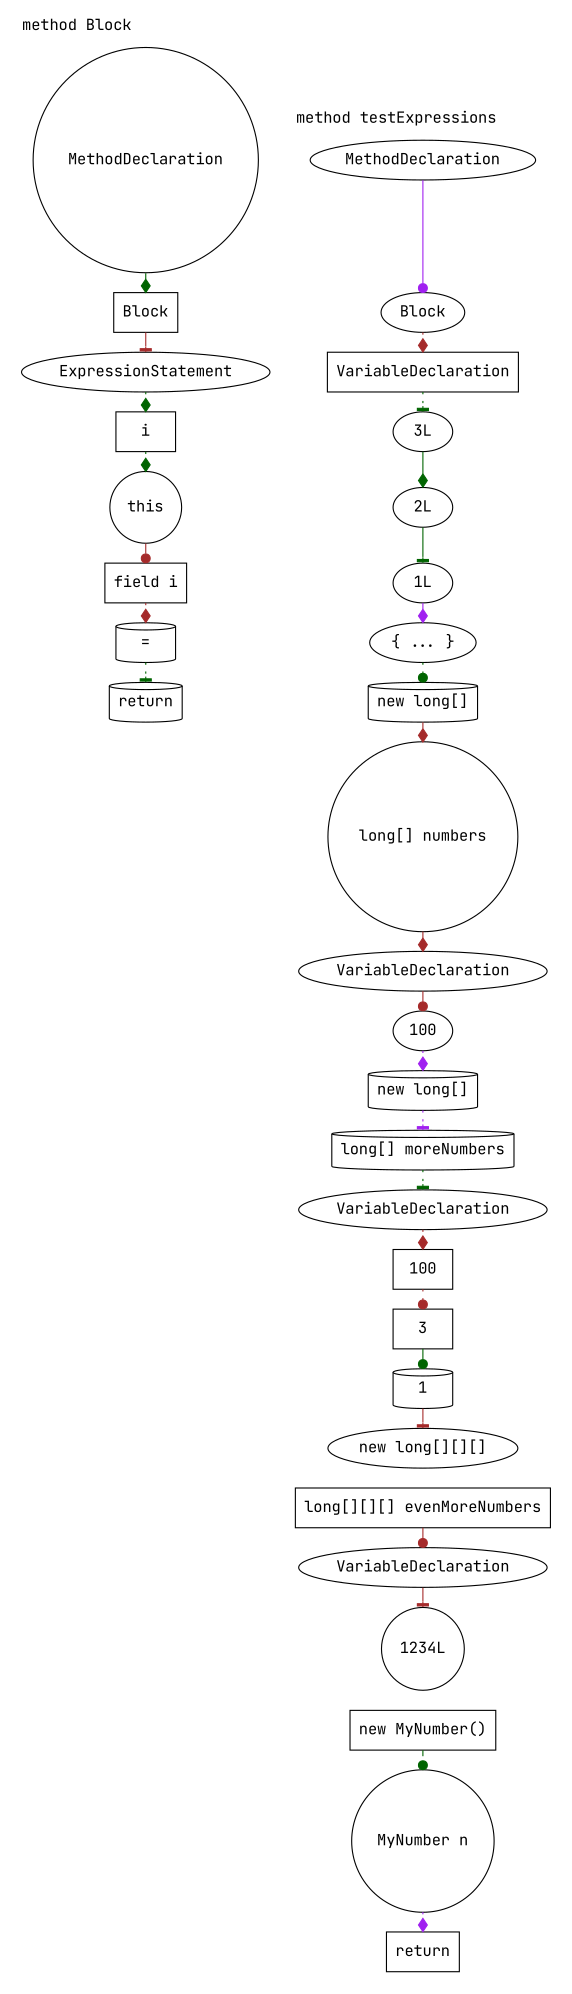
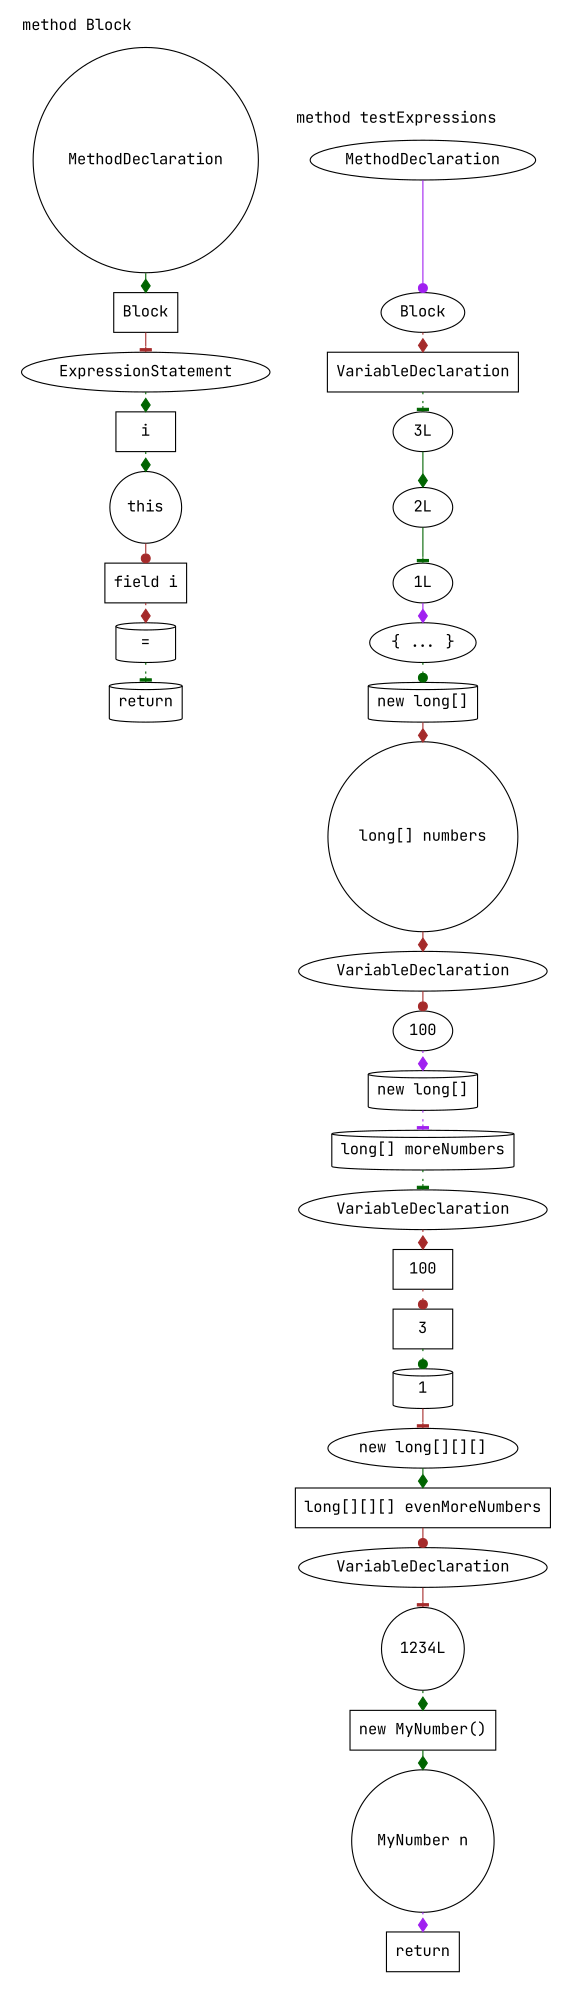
(423, 1354) -> (423, 1354)
none -> (423, 1471)
none -> (423, 1694)
(423, 1753) -> (423, 1753)
